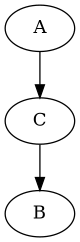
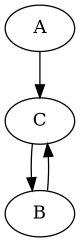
none -> (49, 174)
